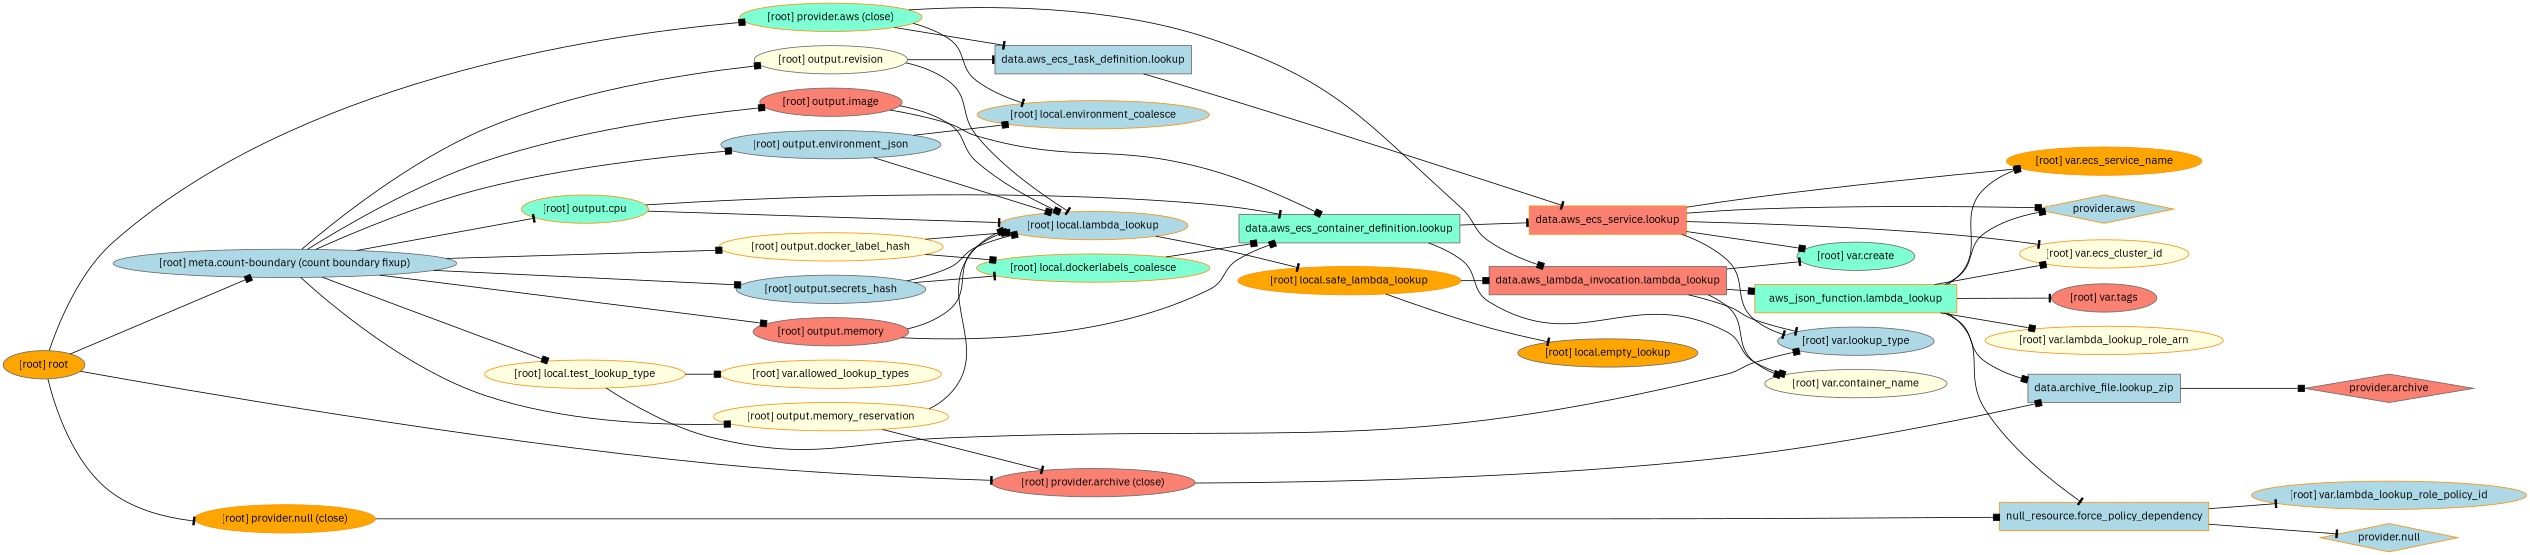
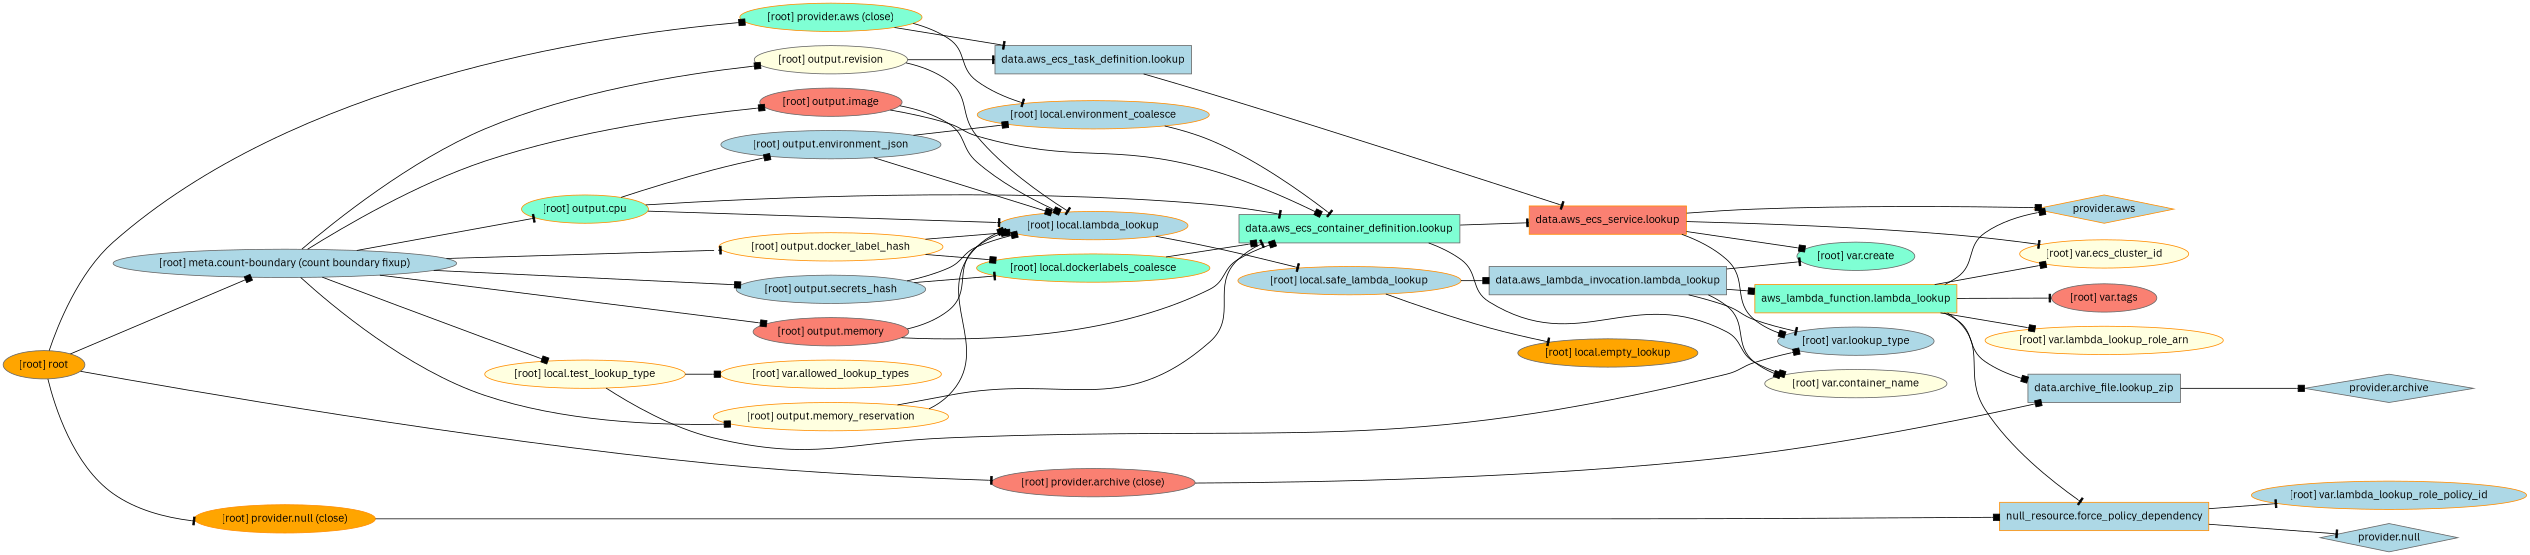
(1256, 56) -> none
none -> (1251, 160)
(2104, 161) -> none
(515, 181) -> (691, 176)
(580, 254) -> (580, 254)
(1738, 279) -> (1738, 279)
(1349, 281) -> (1349, 281)
(1608, 281) -> (1608, 281)
(1856, 299) -> (1856, 299)
(2389, 388) -> (2389, 388)
(961, 449) -> (1117, 387)
(2389, 538) -> (2389, 538)
